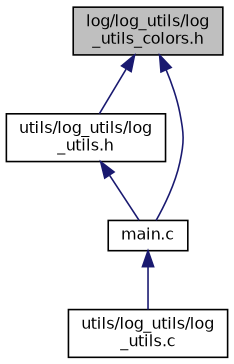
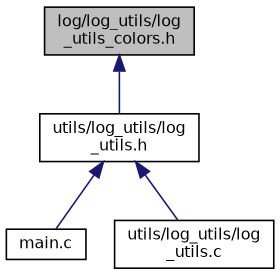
(183, 146) -> none
(148, 288) -> (162, 198)
